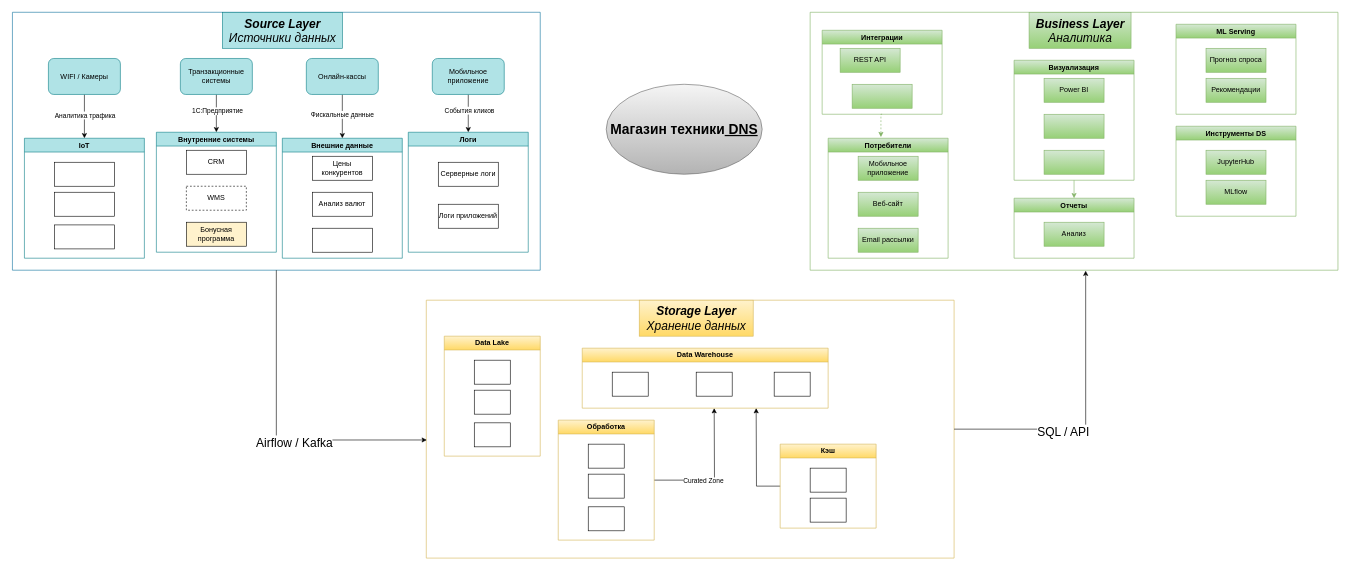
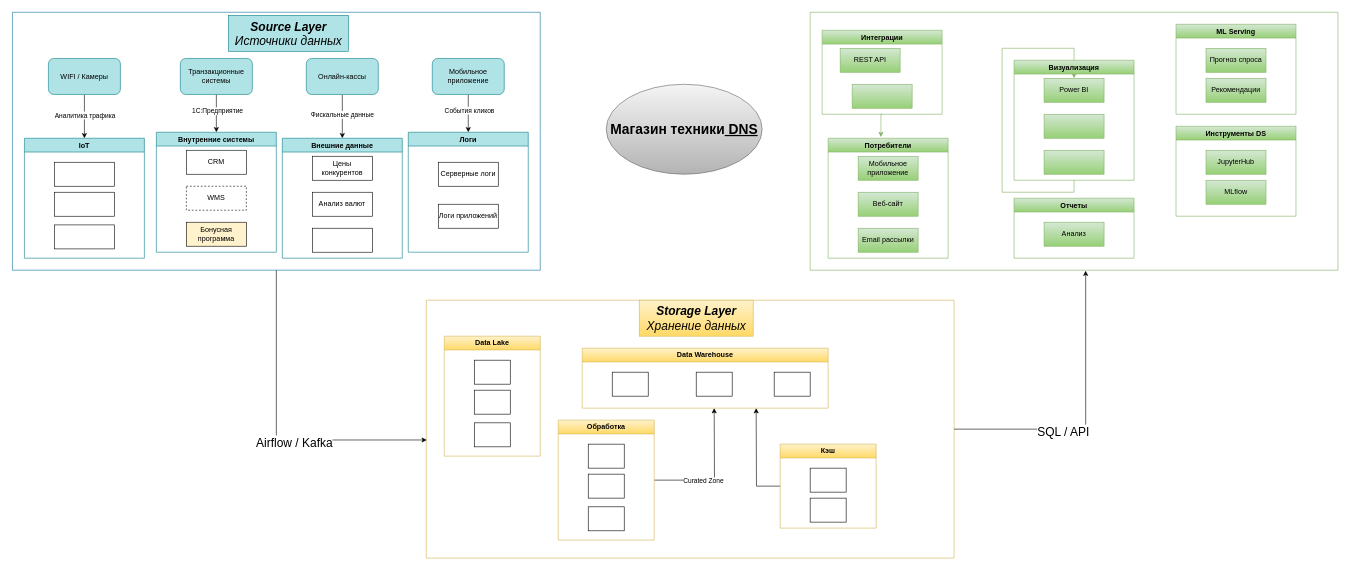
(282, 30) -> (288, 33)
(1080, 30) -> none
(881, 124) -> (881, 124)
(1074, 192) -> (1051, 48)
